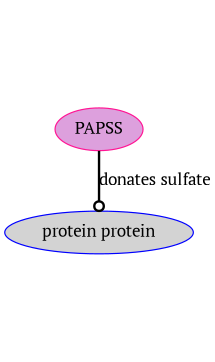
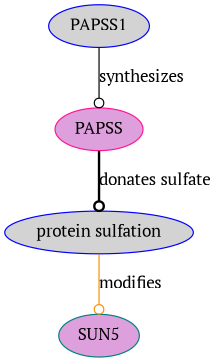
none -> (99, 26)
(99, 232) -> (99, 232)
none -> (99, 336)
